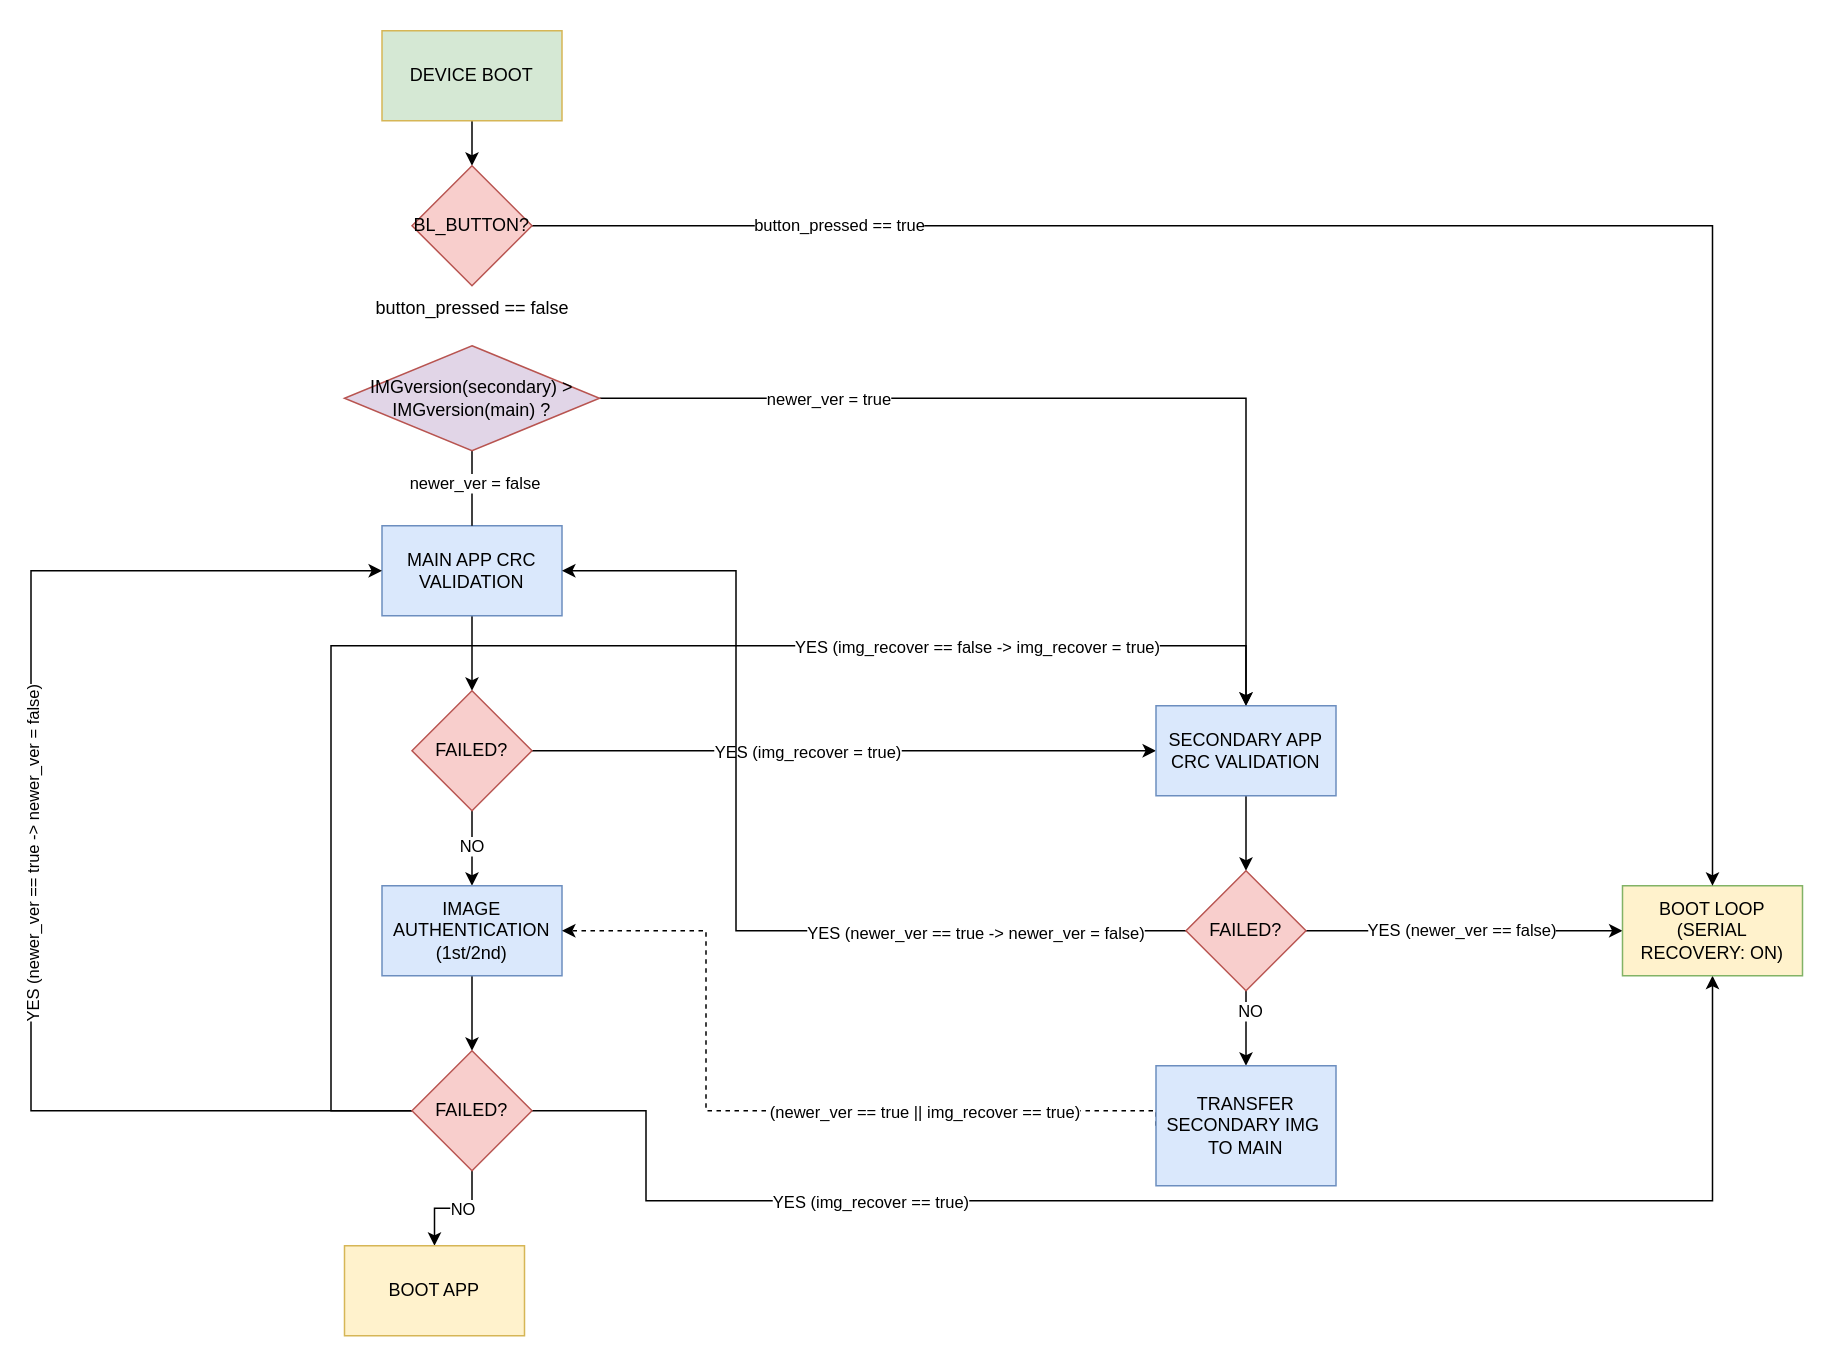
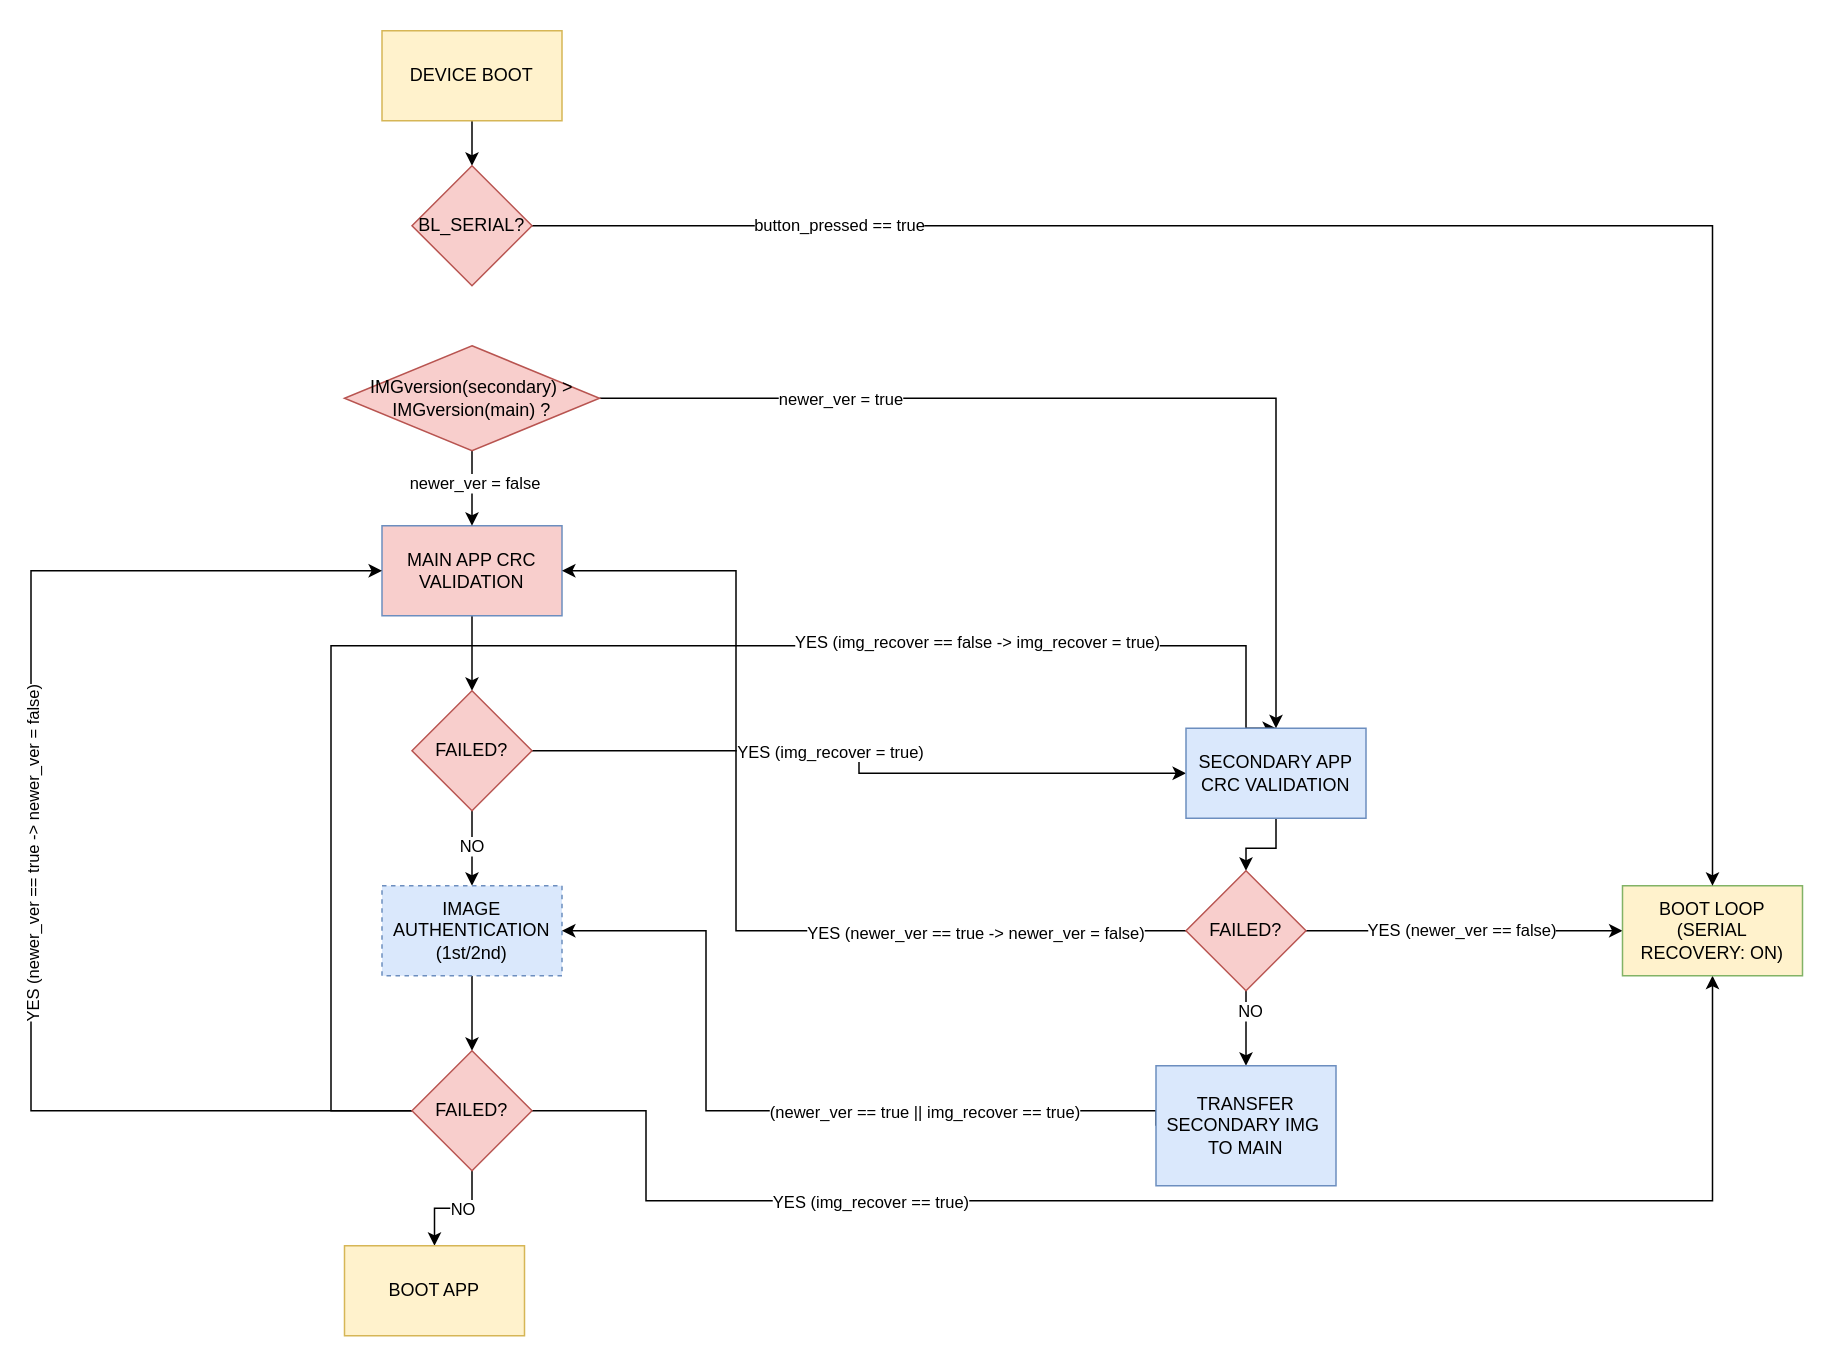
(472, 76) -> (472, 76)
(472, 226) -> (472, 226)
(472, 308) -> none
(472, 398) -> (472, 398)
(472, 518) -> (472, 514)
(472, 571) -> (472, 571)
(1246, 751) -> (1276, 773)
(472, 931) -> (472, 931)
(706, 989) -> (706, 989)
